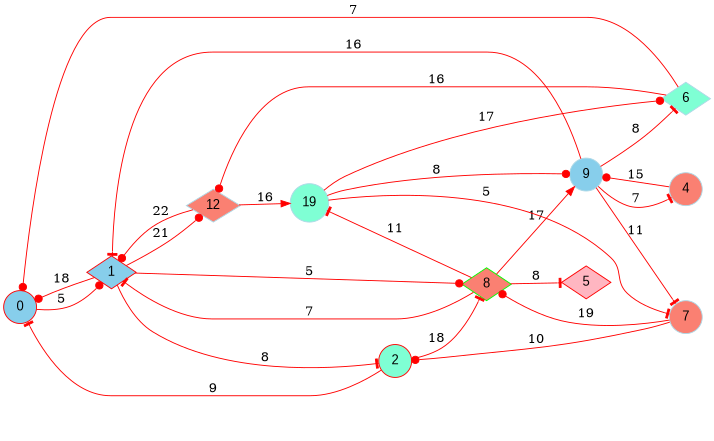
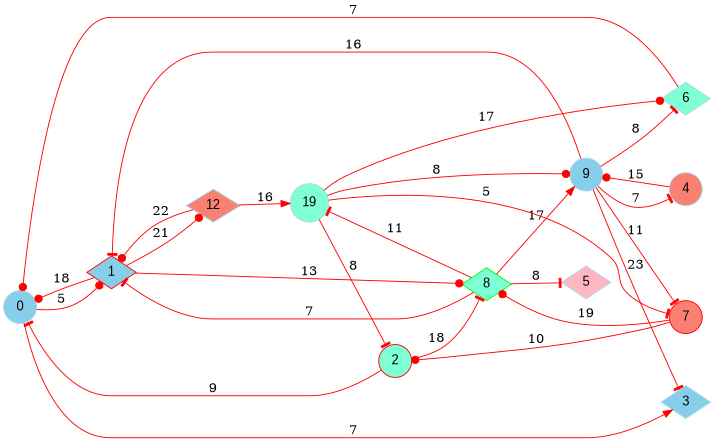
(418, 87) -> none
(309, 272) -> (309, 272)
(586, 282) -> (586, 282)
(487, 284) -> (487, 284)
(20, 307) -> (20, 307)
(686, 317) -> (686, 317)
(231, 360) -> (355, 287)
none -> (686, 402)
